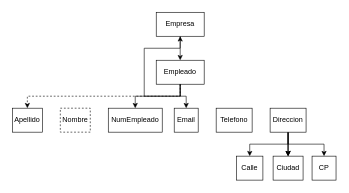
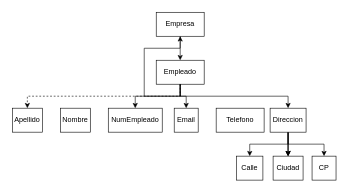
none -> (288, 98)
(75, 120) -> (75, 120)
(234, 120) -> (240, 120)
